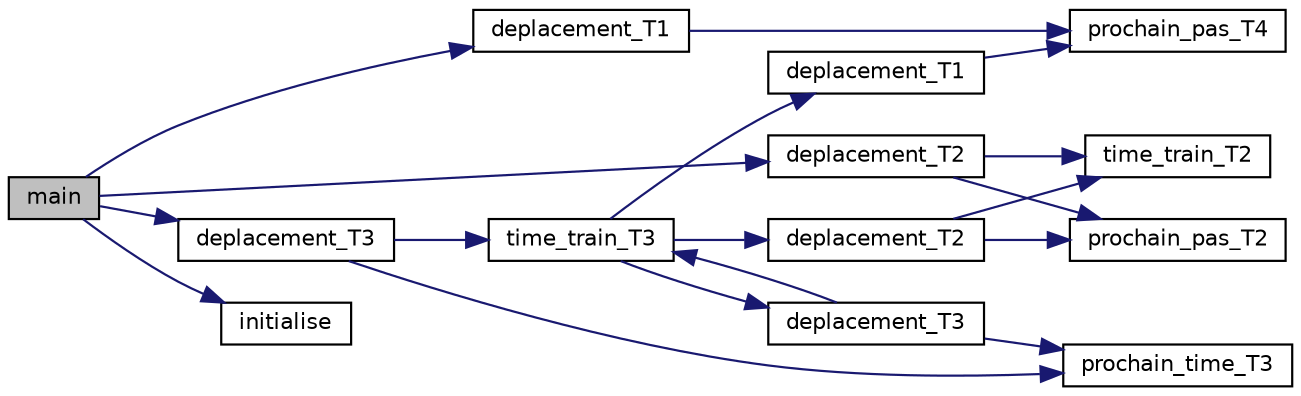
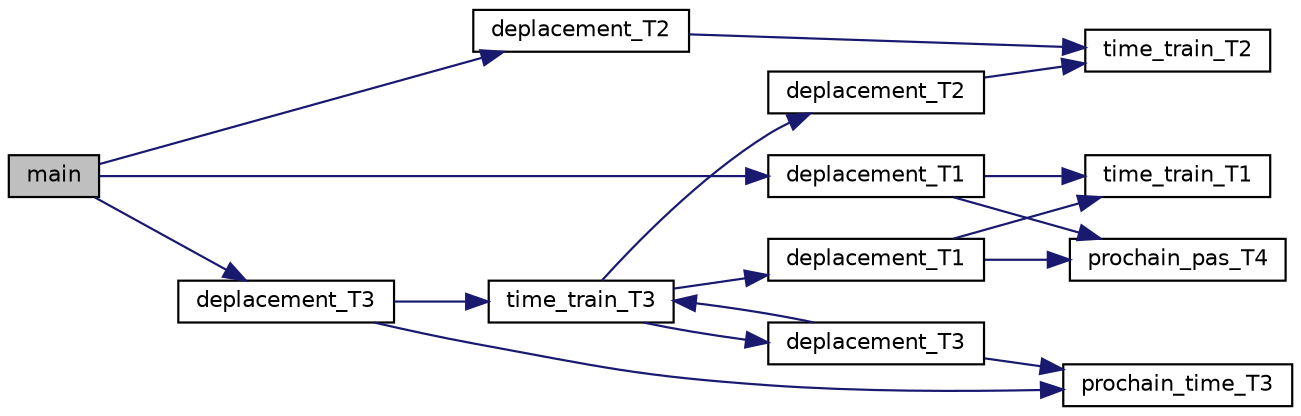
none -> (1178, 176)
(1178, 240) -> none
(286, 324) -> none
